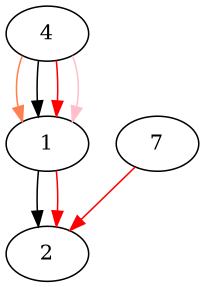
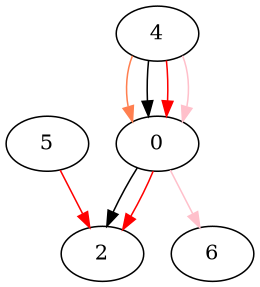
(47, 144) -> (158, 144)
(158, 144) -> (47, 144)
none -> (213, 254)
